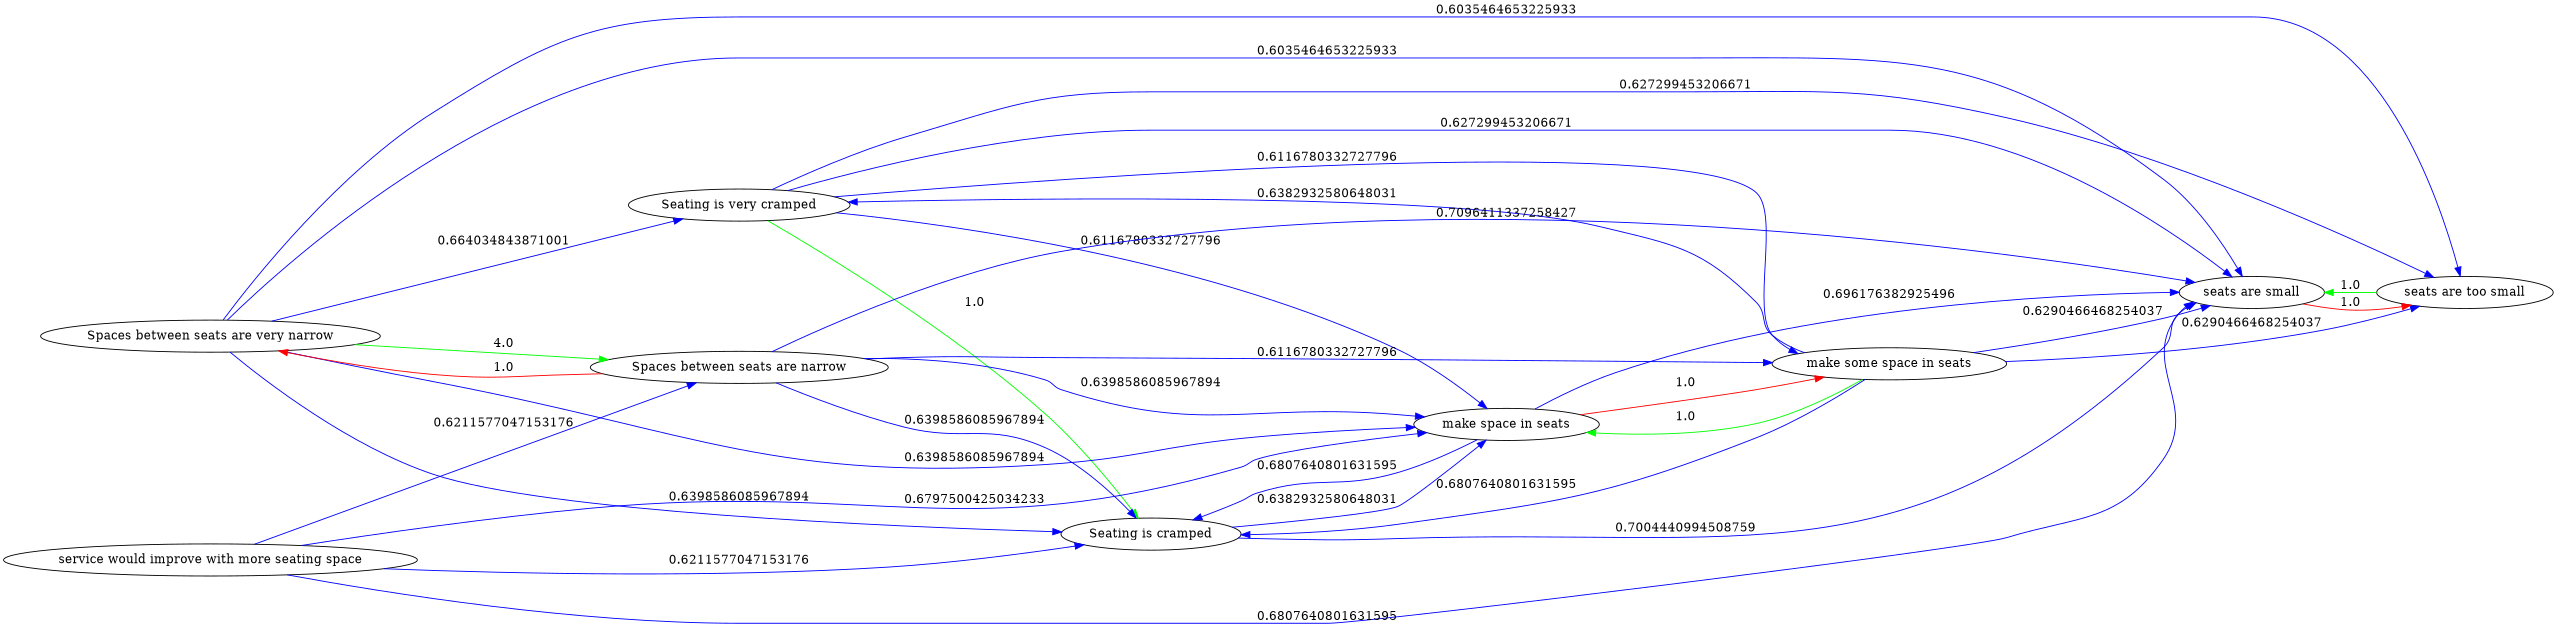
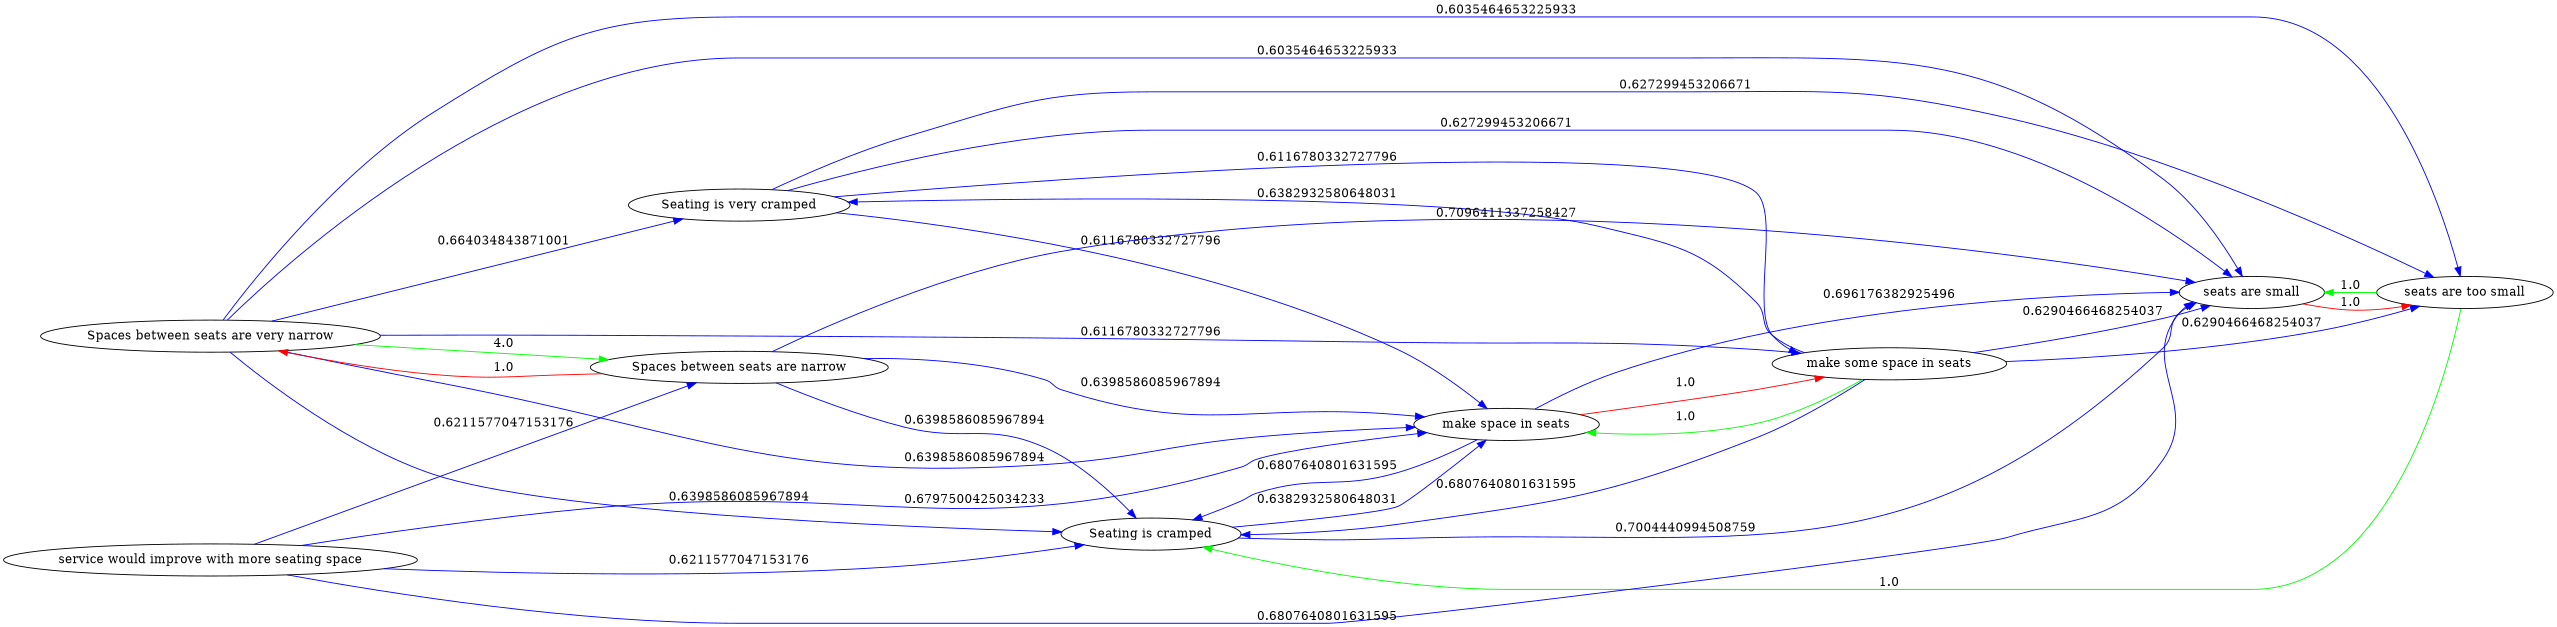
(964, 349) -> (1918, 589)
(1315, 359) -> (1086, 338)
